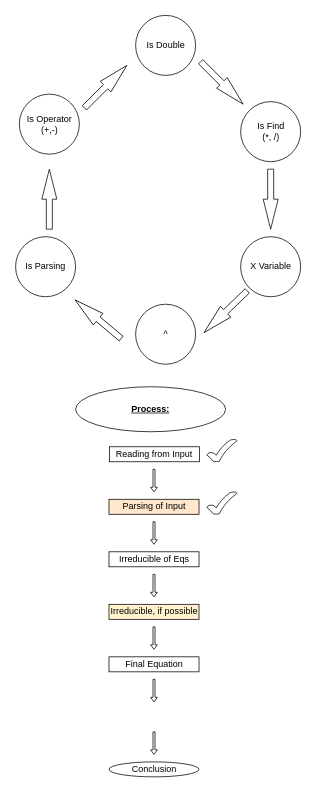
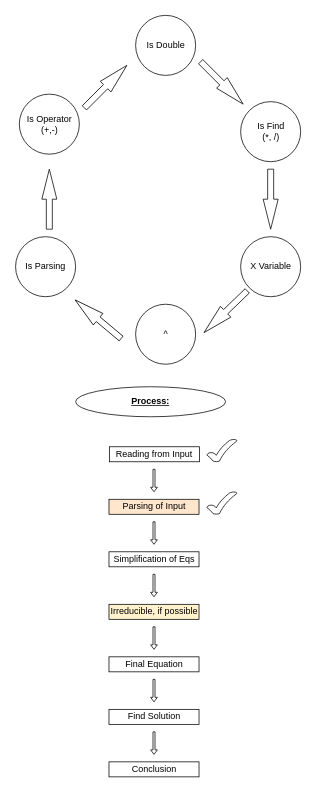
(150, 409) -> (150, 402)
(154, 559) -> (154, 559)
none -> (154, 717)
(154, 769) -> (154, 769)
